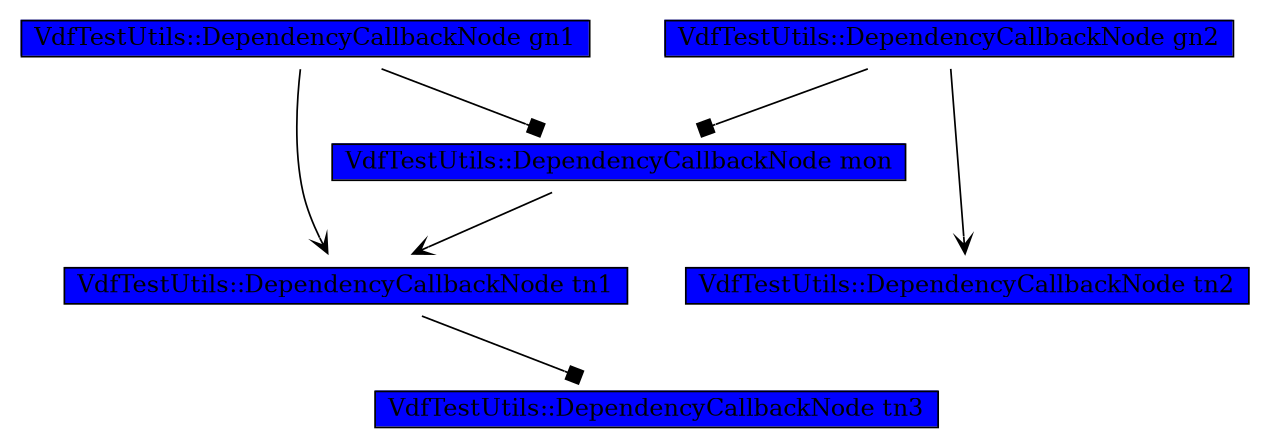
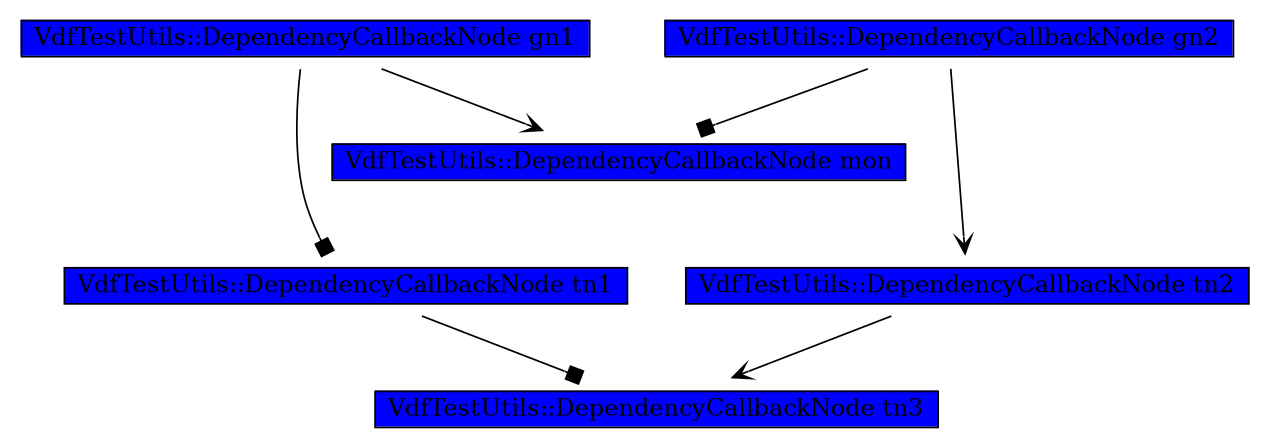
(454, 96) -> (454, 96)
(298, 155) -> (298, 155)
(490, 220) -> none
none -> (820, 344)
